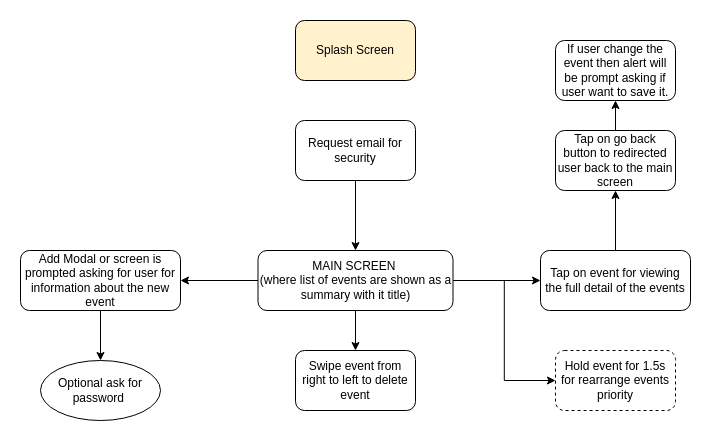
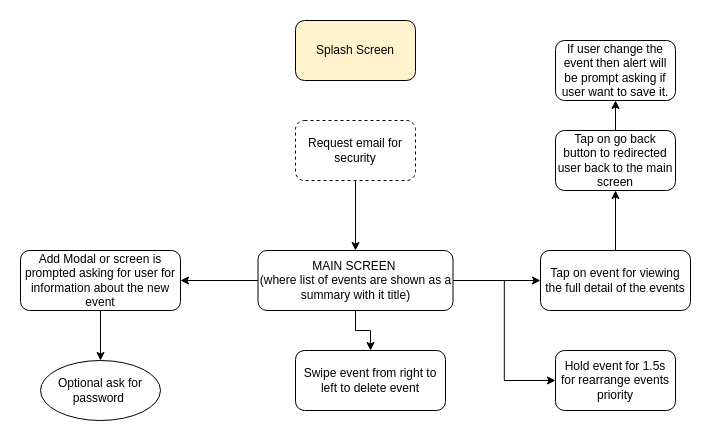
(356, 151) -> (356, 151)
(356, 381) -> (371, 381)
(616, 381) -> (616, 381)
